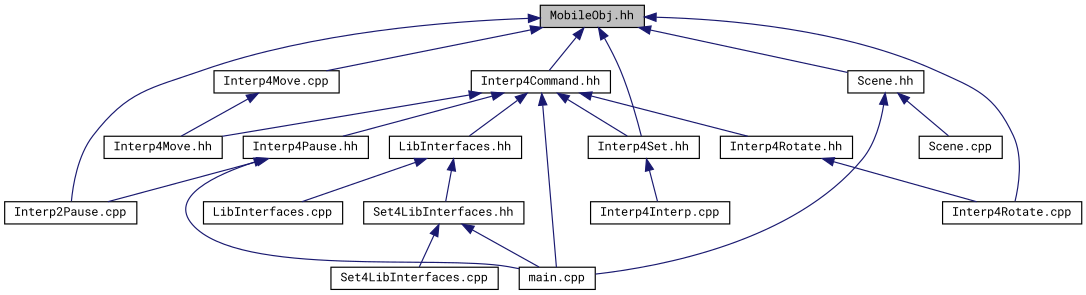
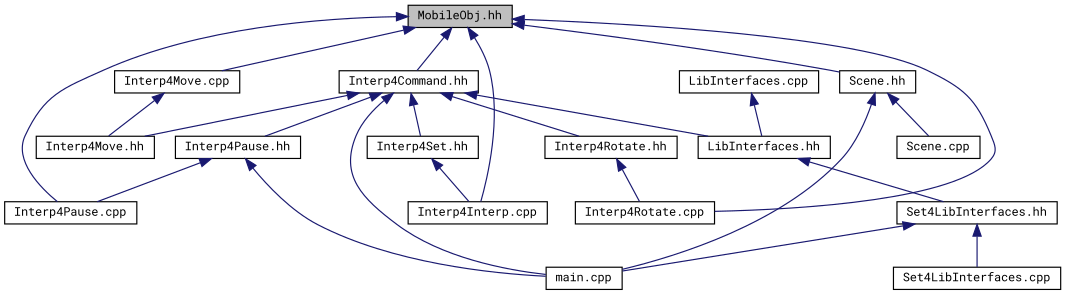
(626, 86) -> (494, 118)
(359, 182) -> (758, 121)
(71, 213) -> (71, 213)
